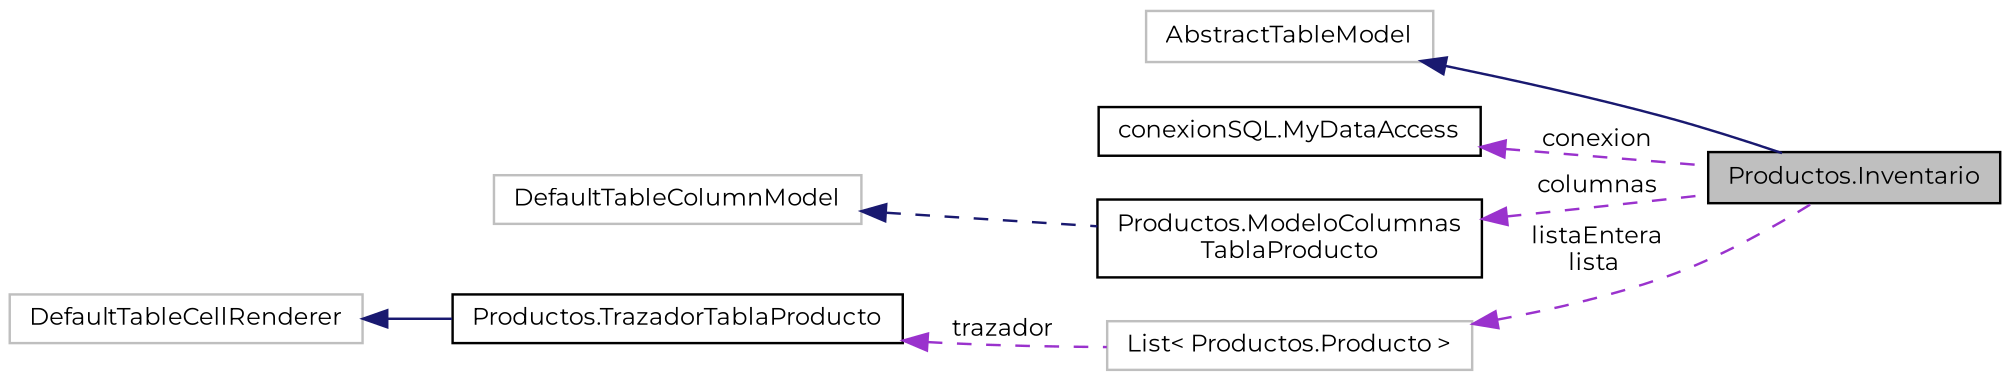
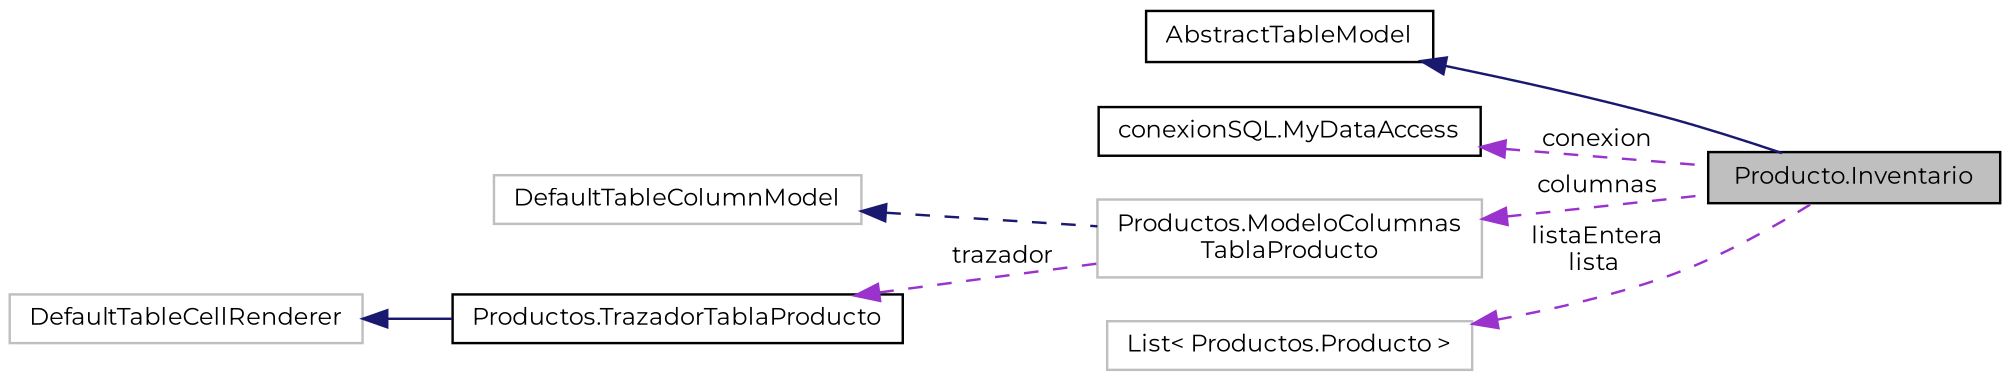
(1290, 36) -> (1290, 36)
(1854, 178) -> (1854, 178)
(1290, 238) -> (1290, 238)
(1017, 346) -> (988, 278)
